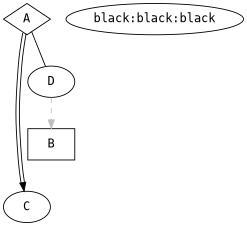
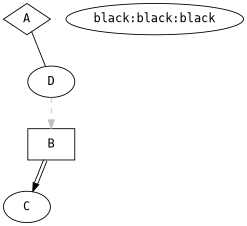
(18, 108) -> (41, 172)
